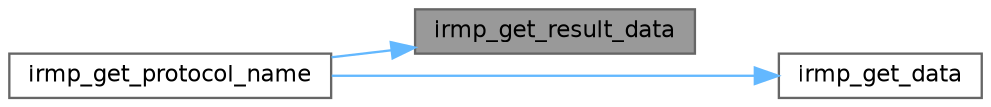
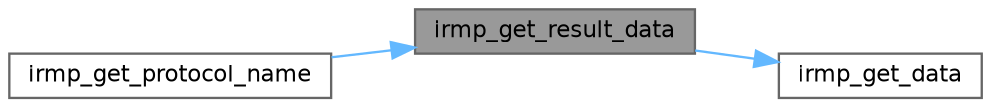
(543, 76) -> (725, 55)
